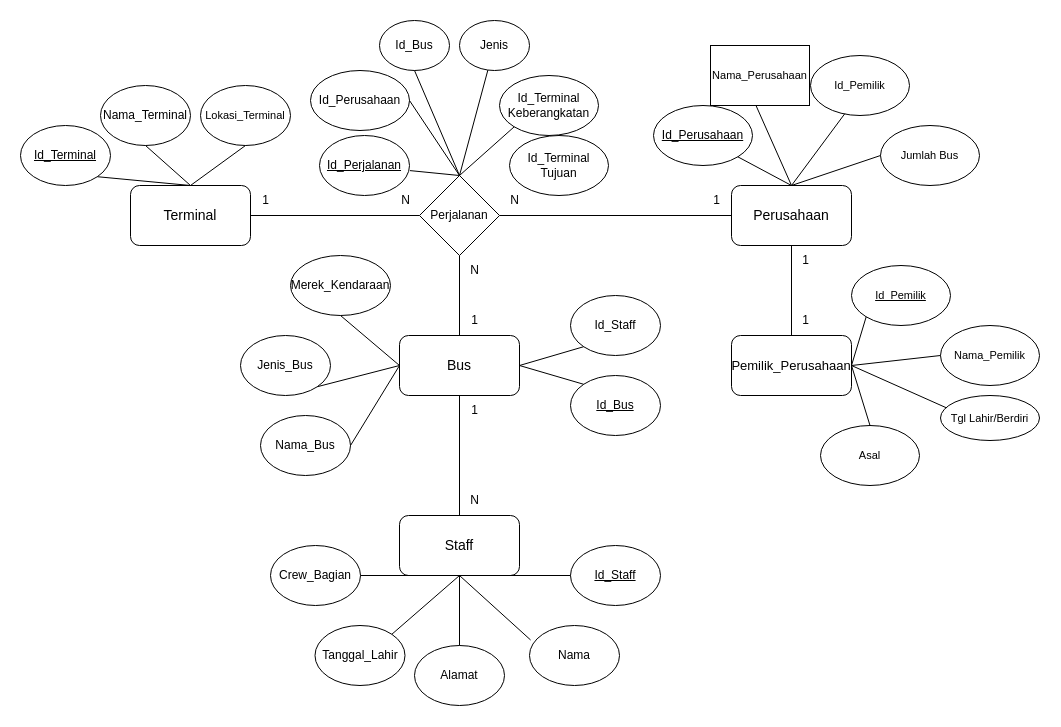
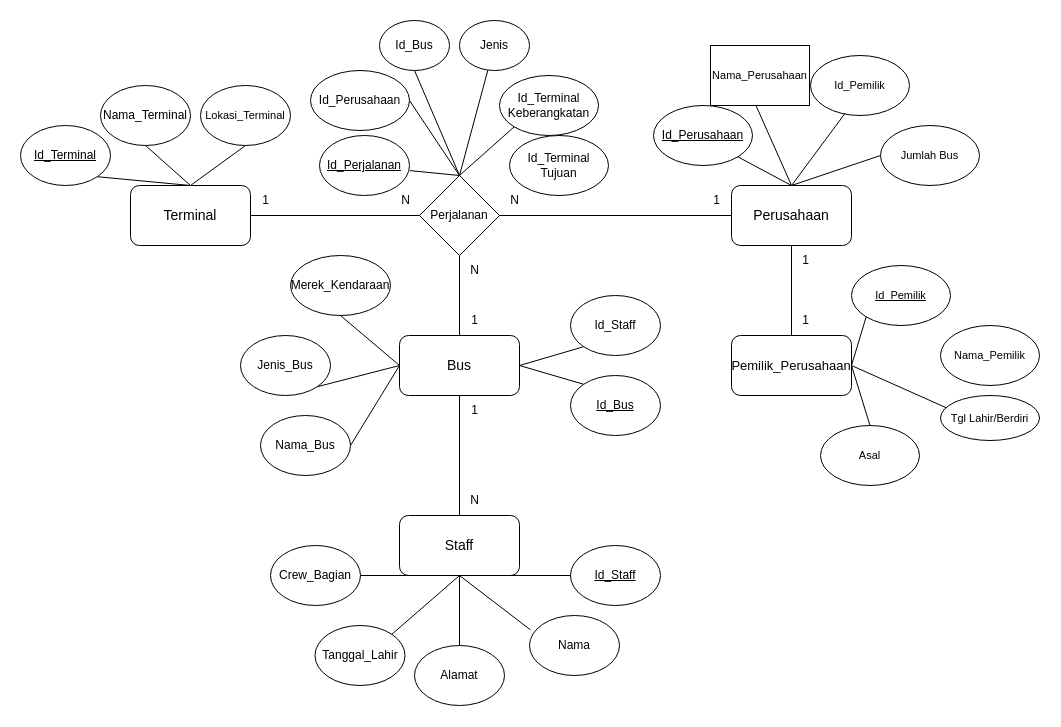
(897, 360) -> none
(575, 656) -> (575, 646)
